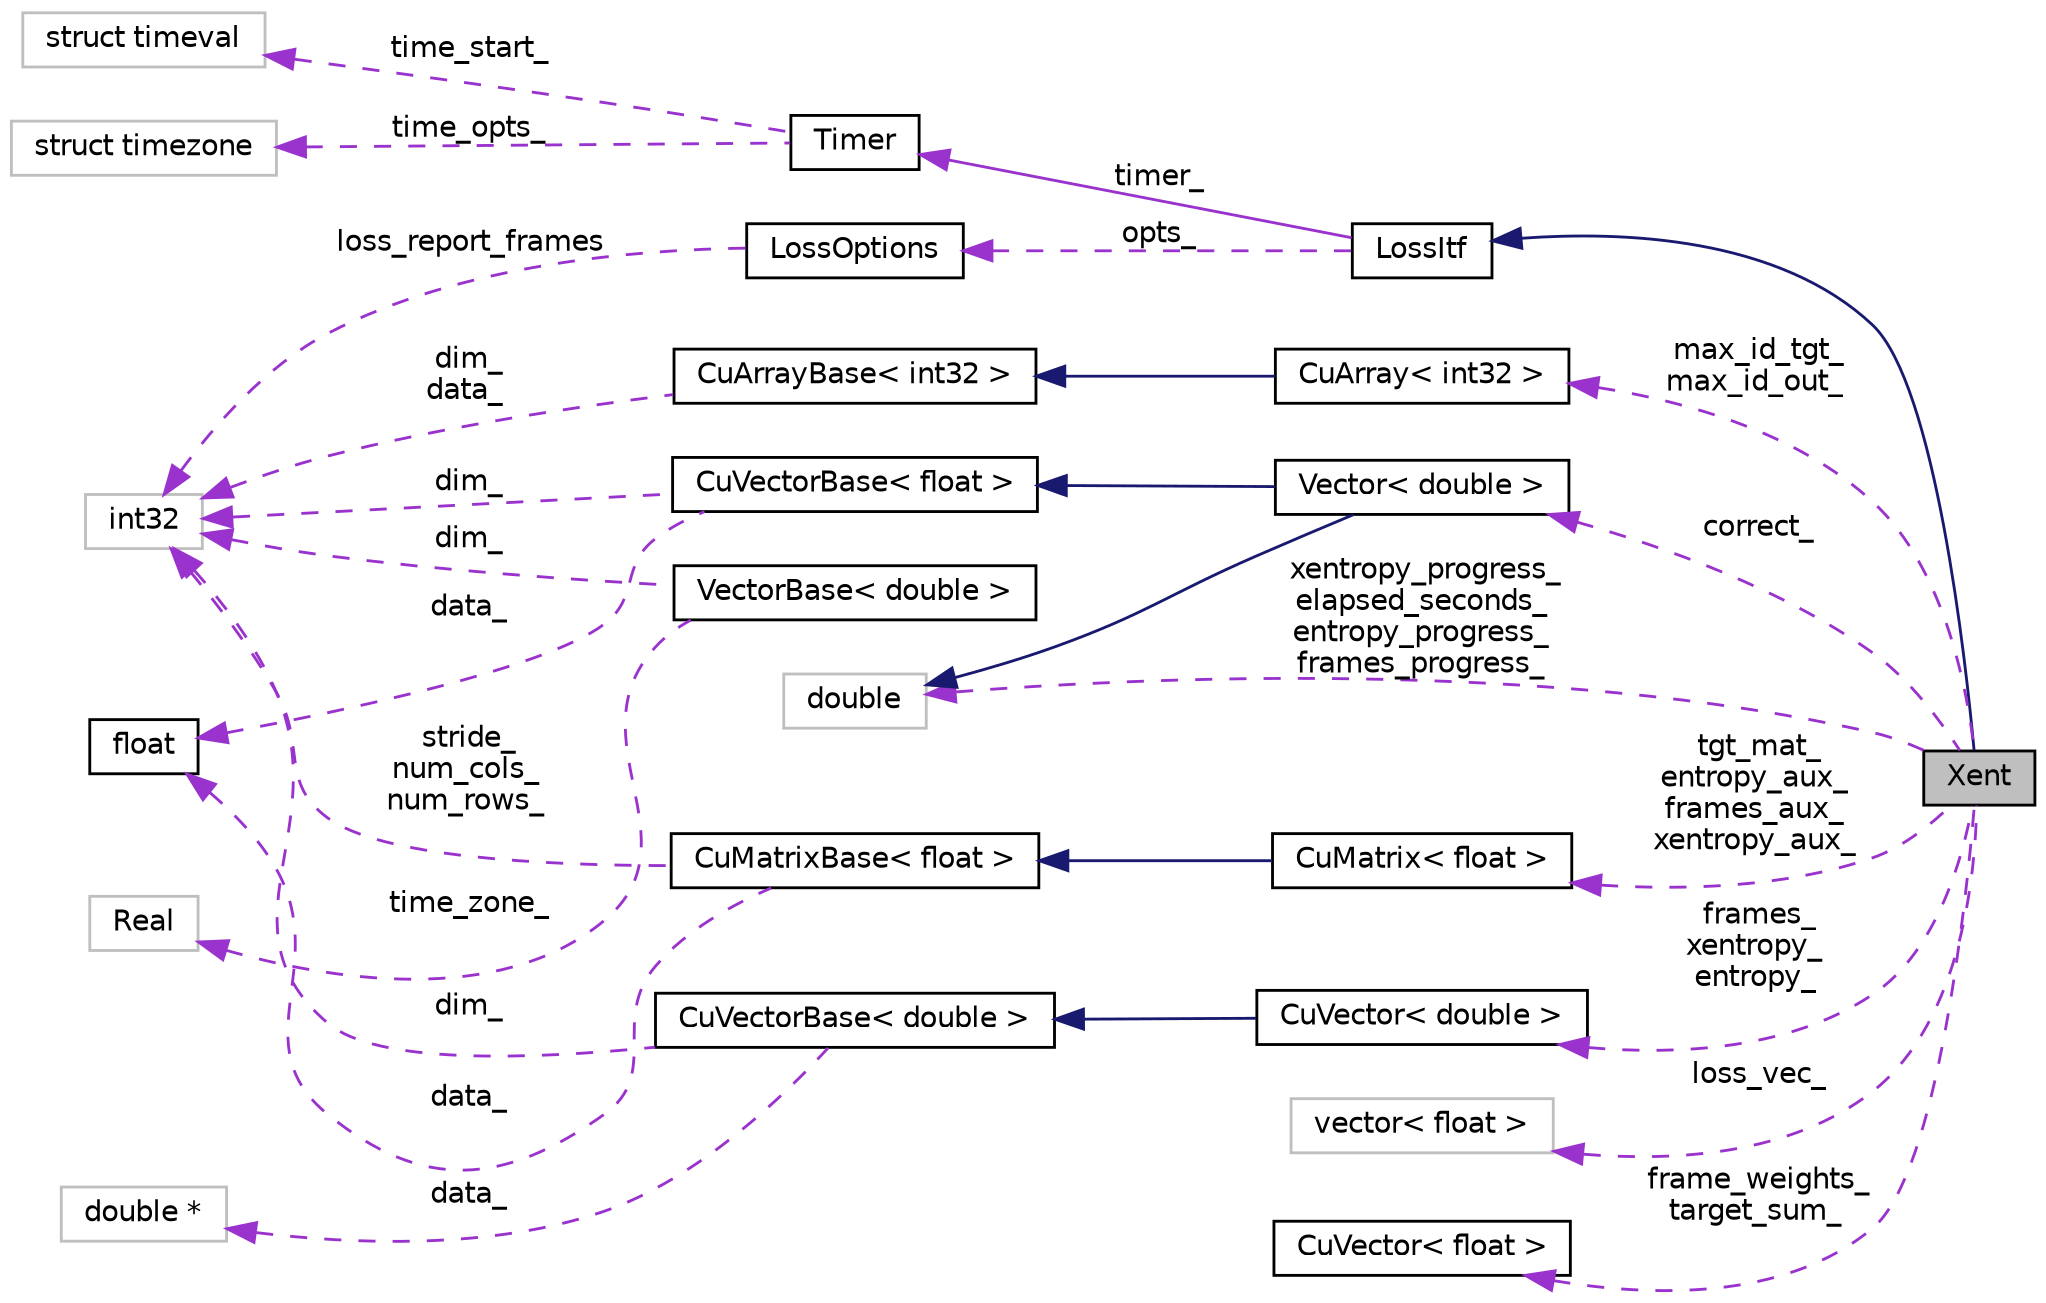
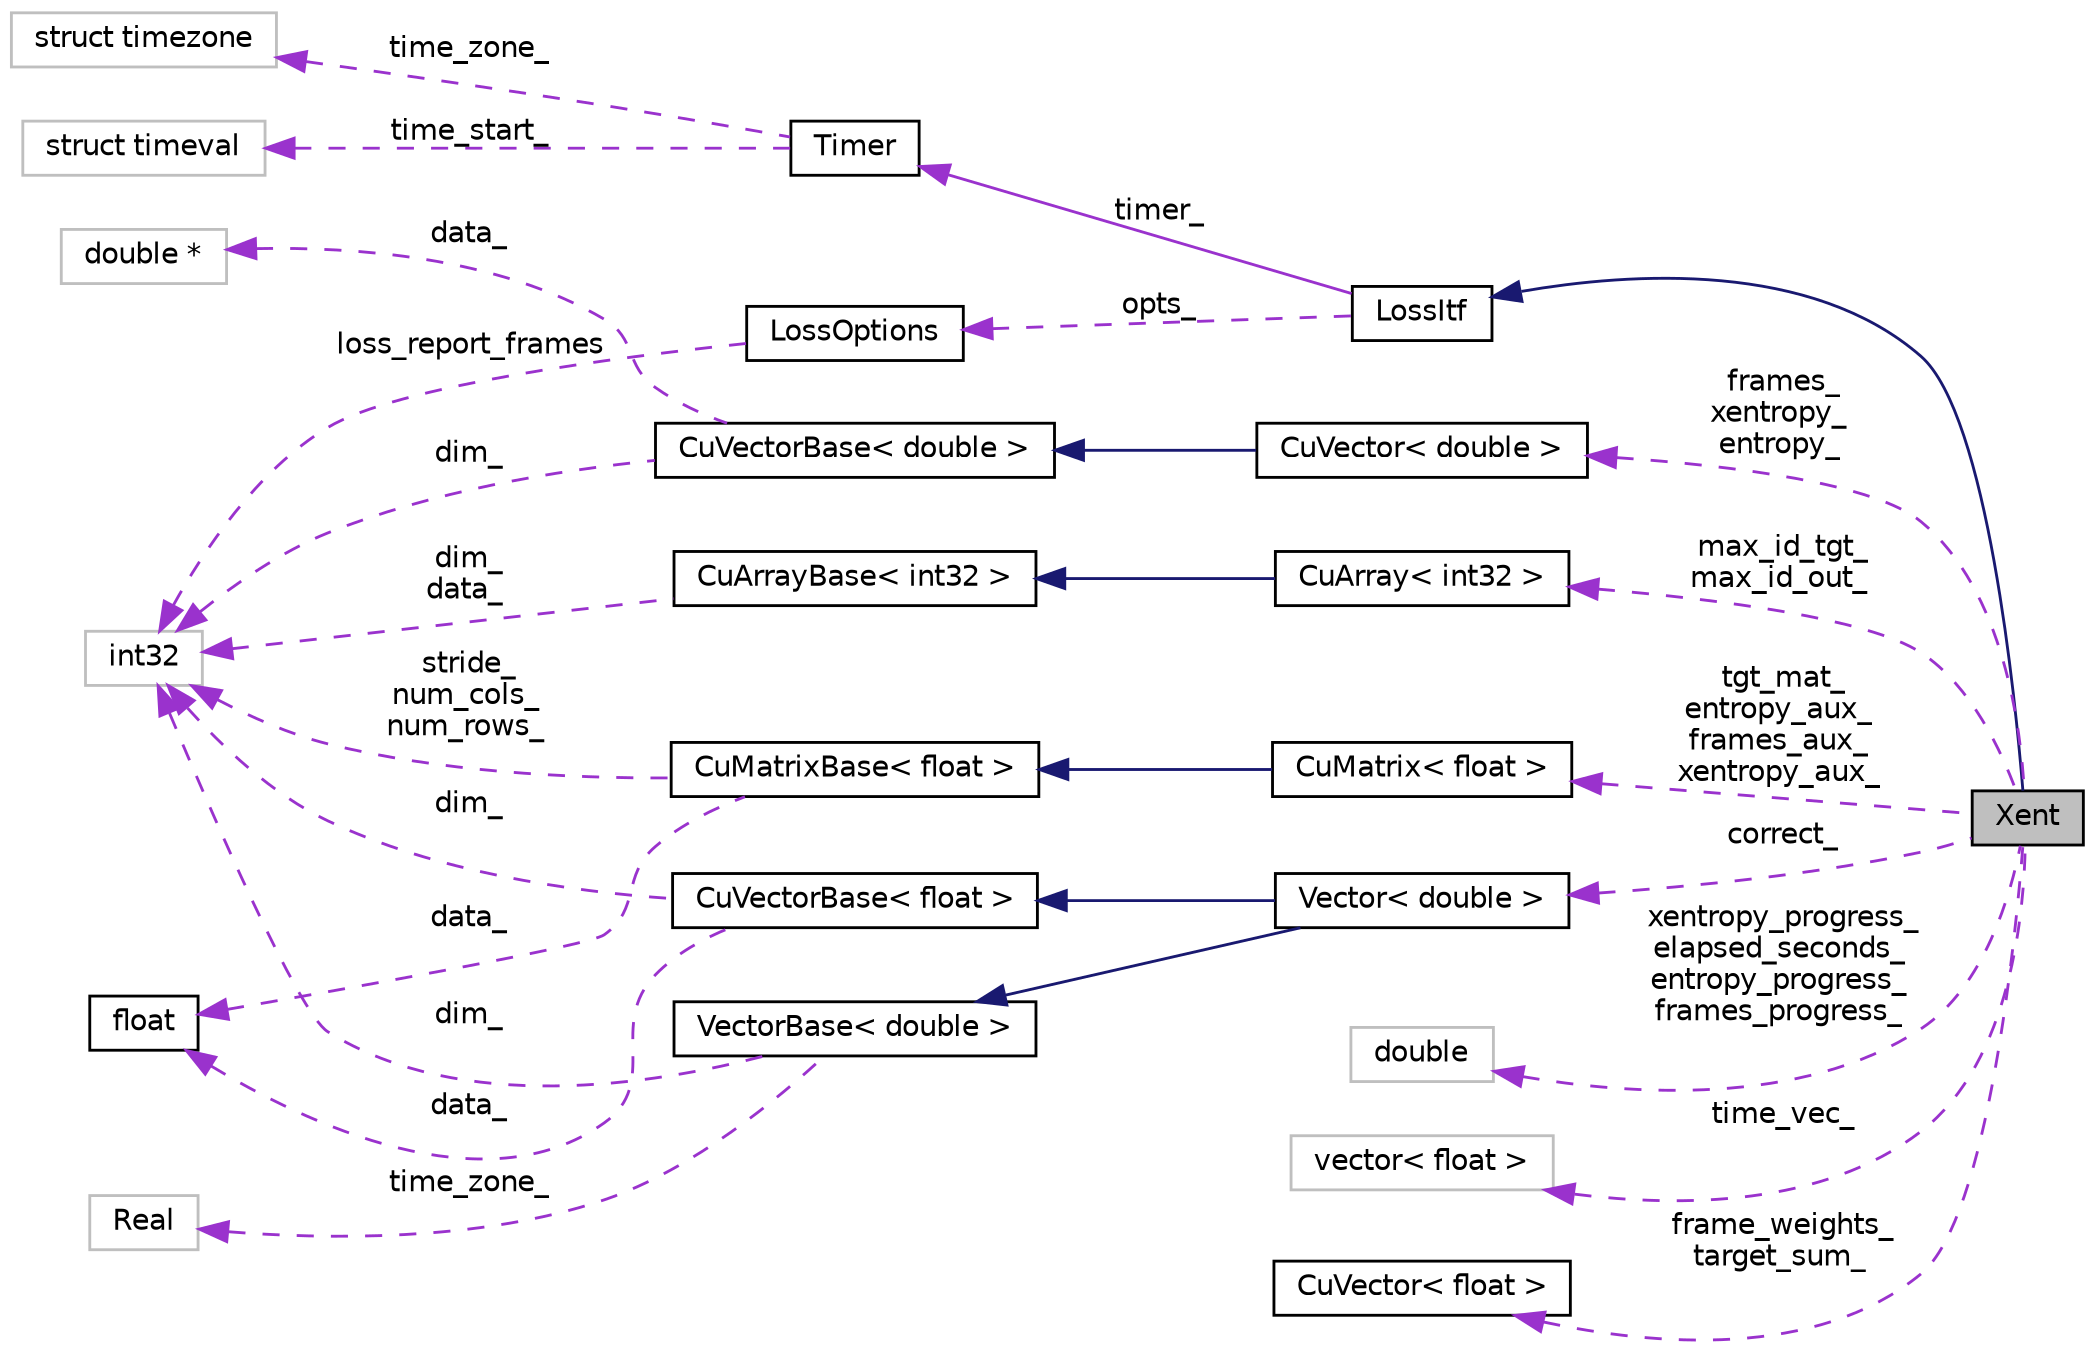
(466, 130) -> (466, 50)
(1157, 603) -> (1153, 961)
(1756, 1076) -> (1780, 1116)
